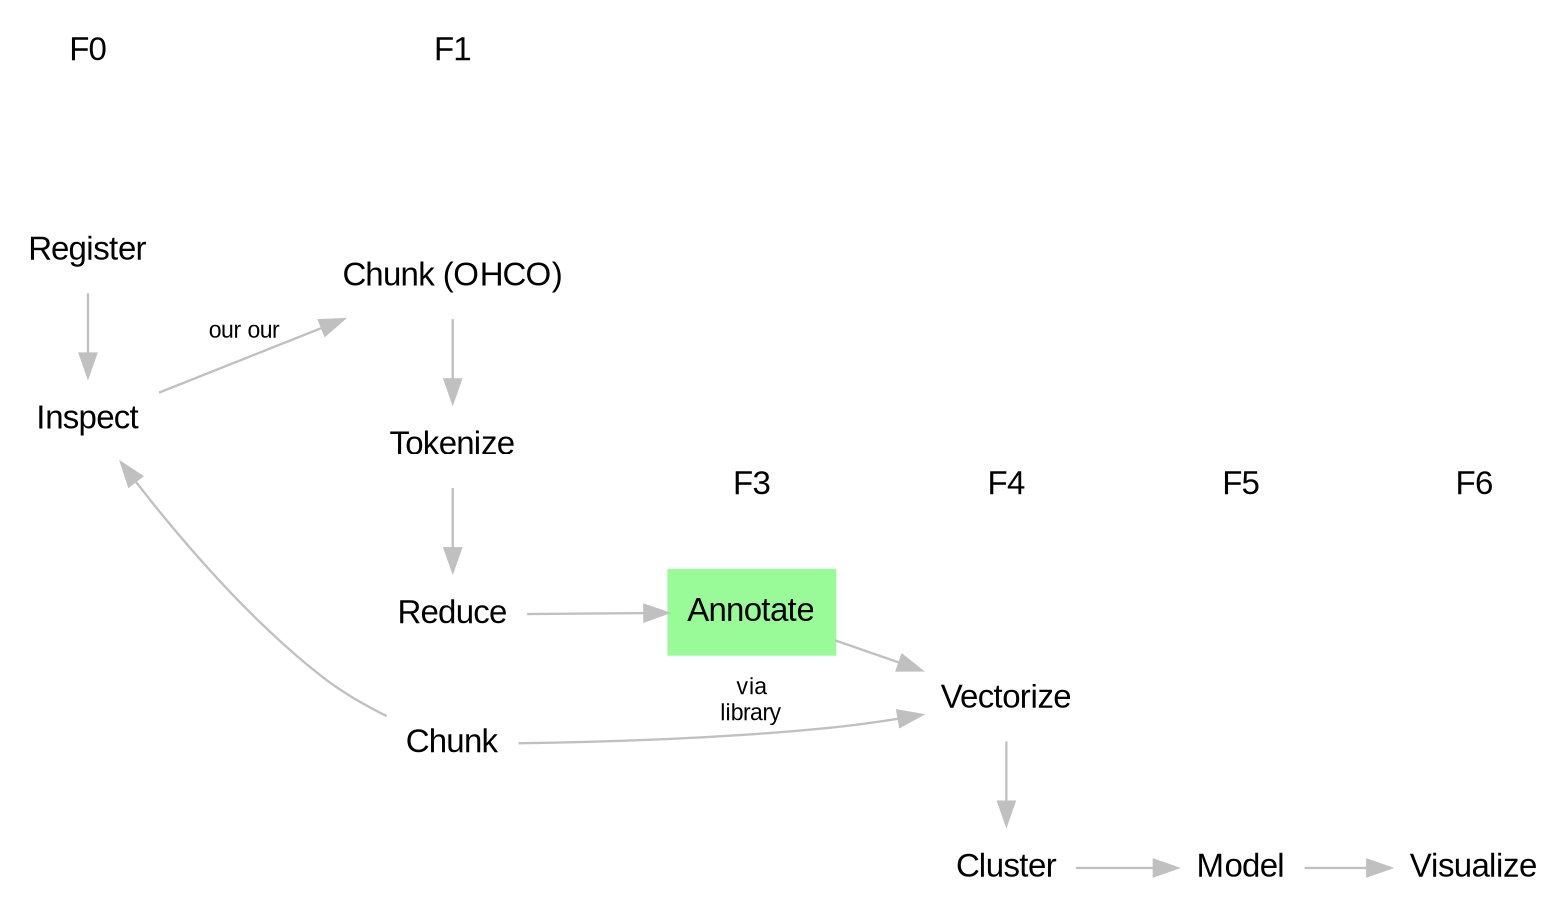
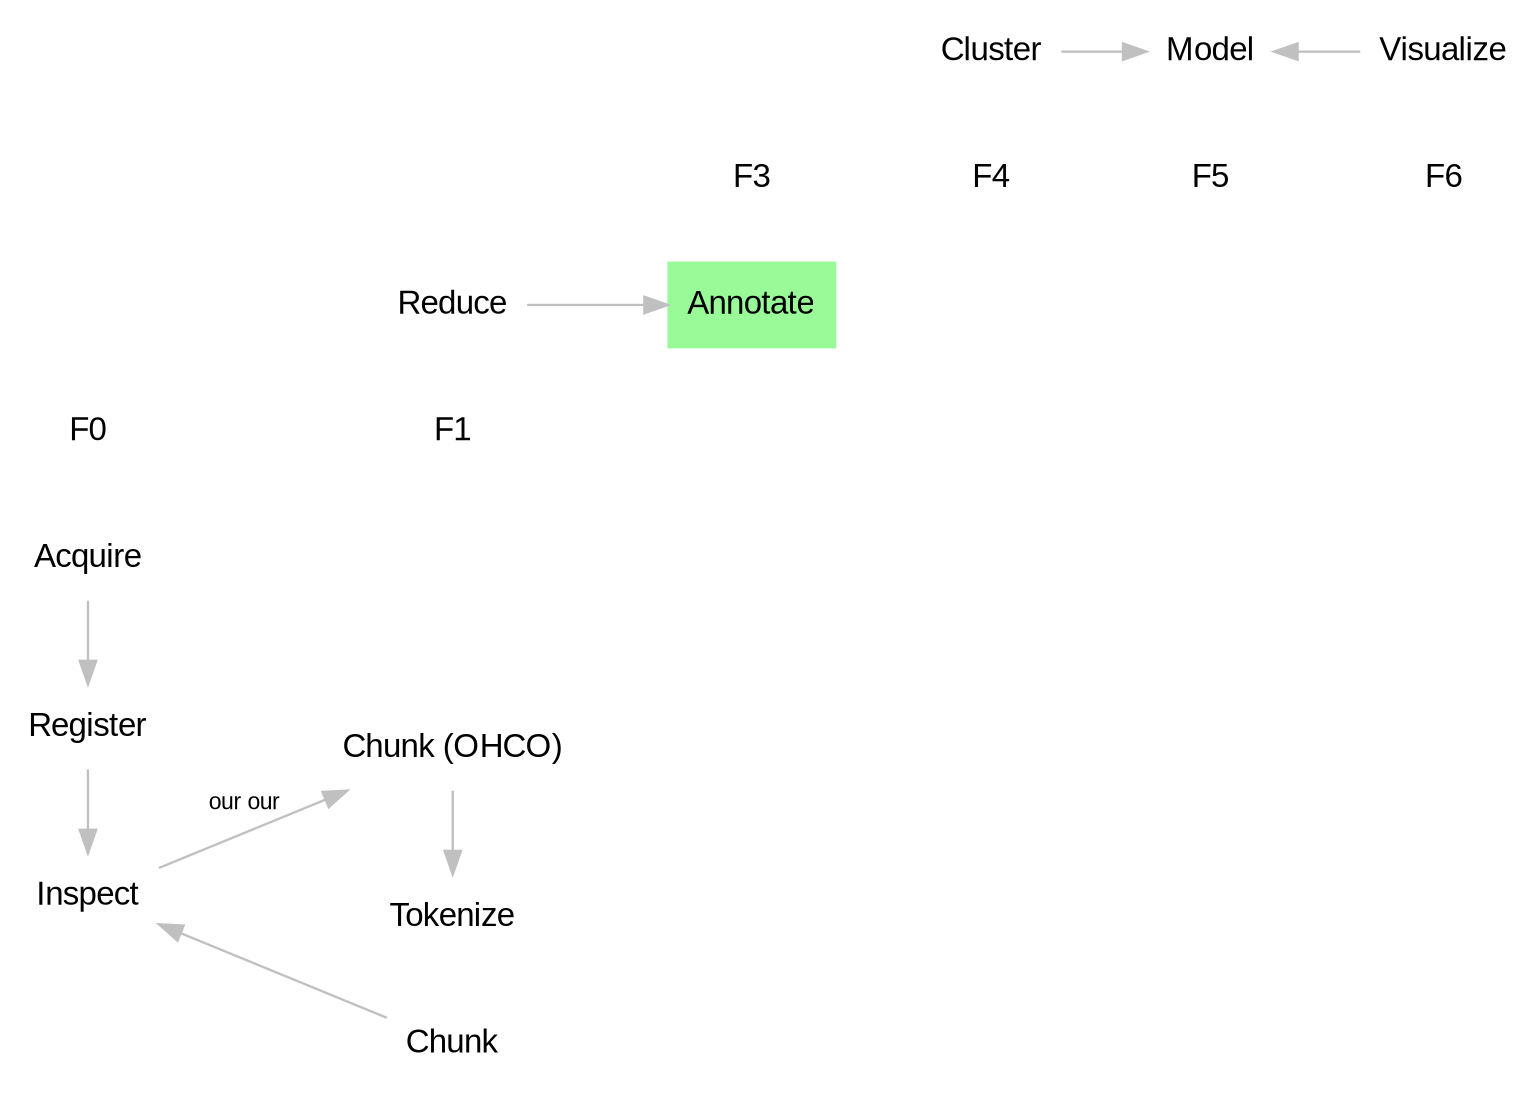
(453, 518) -> none
none -> (88, 558)
(1006, 699) -> none
(1336, 868) -> (1329, 52)
